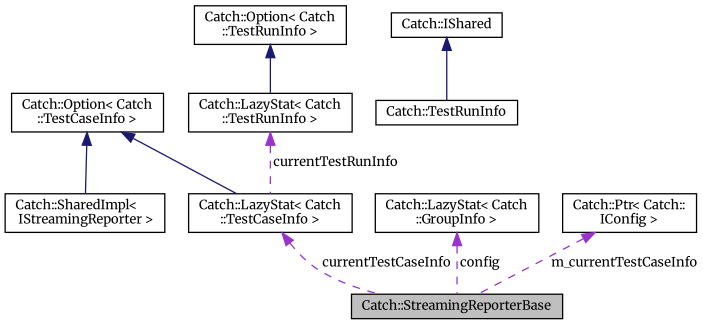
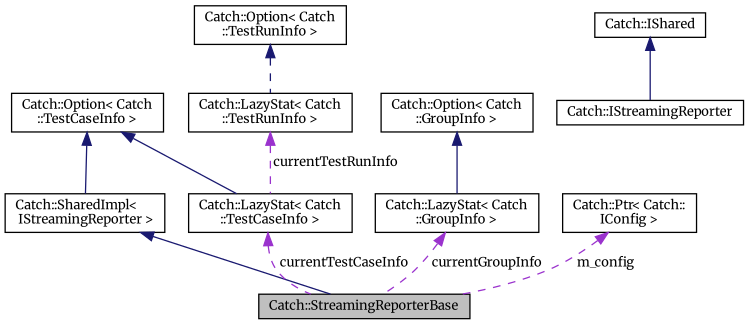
(270, 75) -> (270, 75)
(447, 113) -> (650, 113)
none -> (457, 113)
(479, 263) -> (485, 263)
(623, 263) -> (604, 263)
none -> (242, 265)
